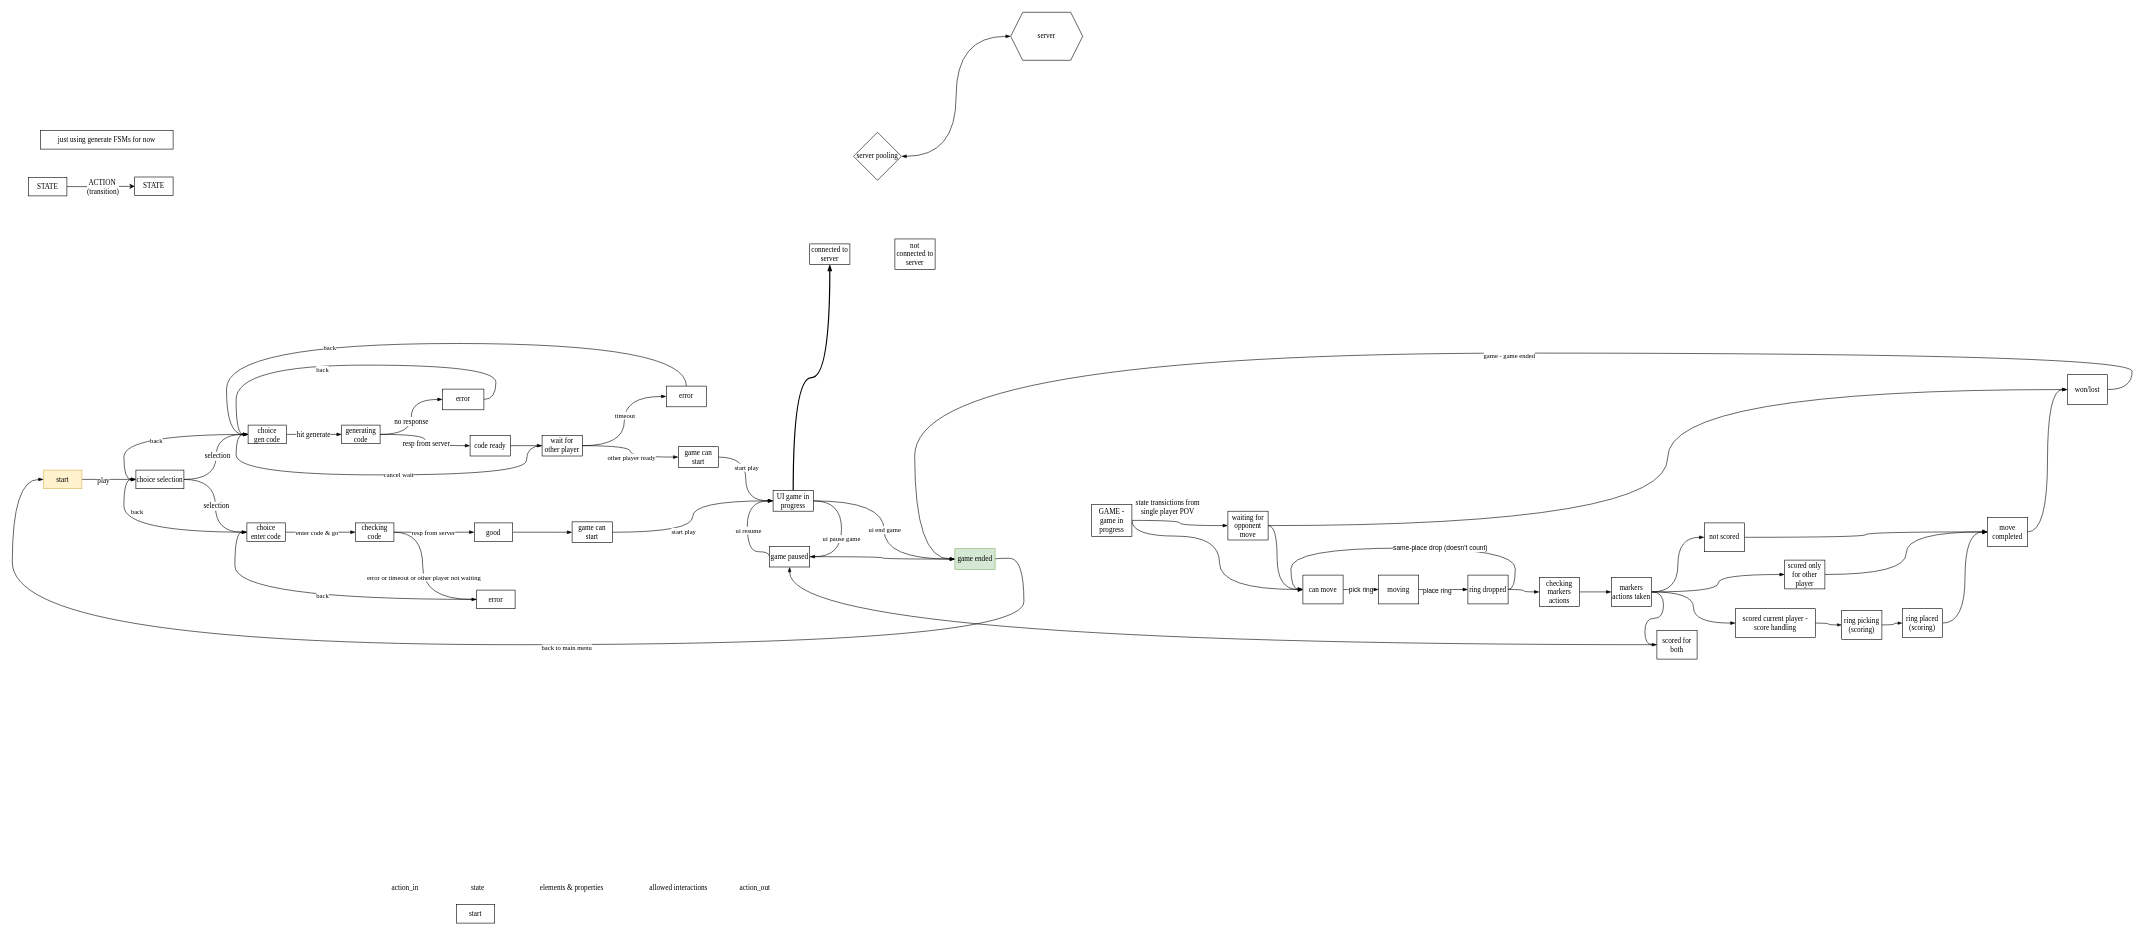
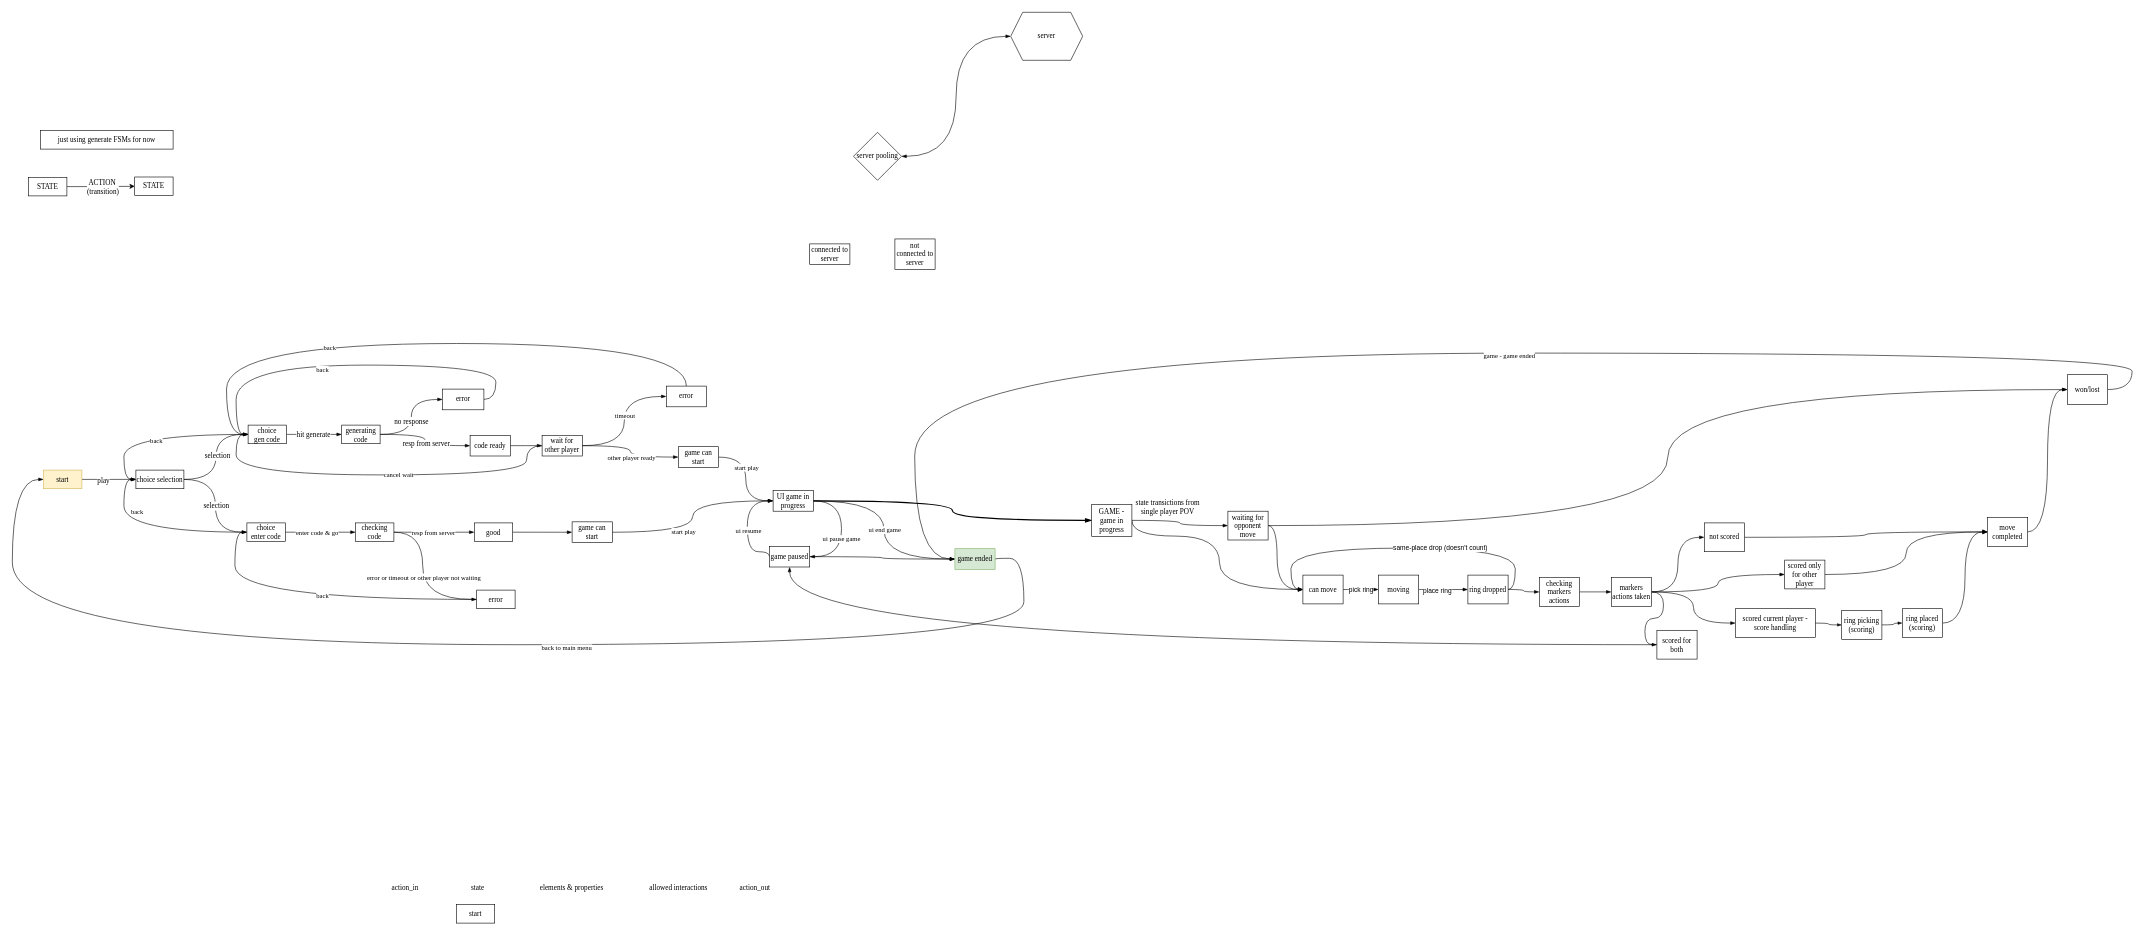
(808, 379) -> (961, 515)
